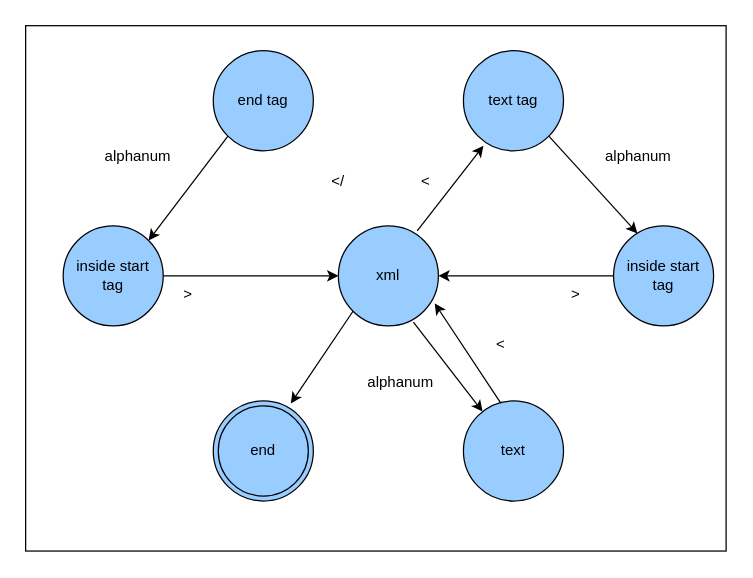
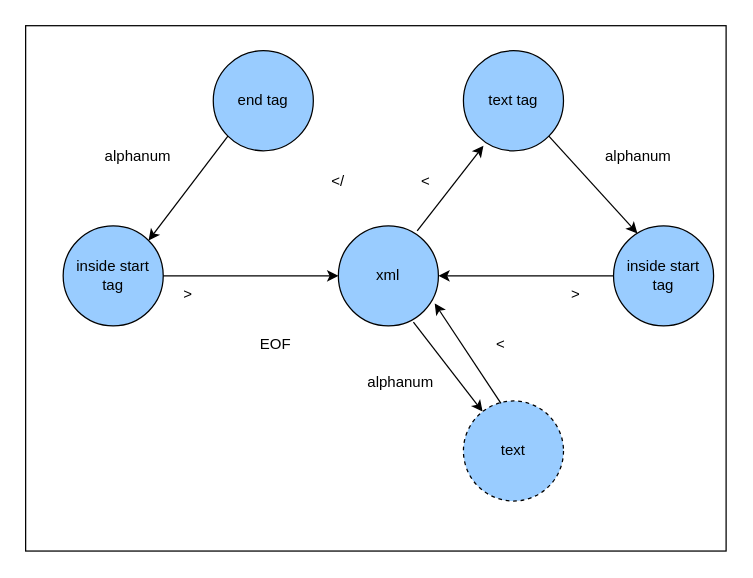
none -> (276, 344)
(324, 353) -> none
(263, 451) -> none
(513, 451) -> (513, 451)
